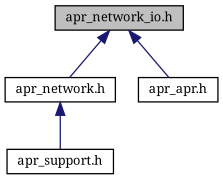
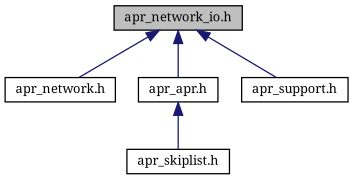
(60, 132) -> (242, 57)
none -> (178, 162)
